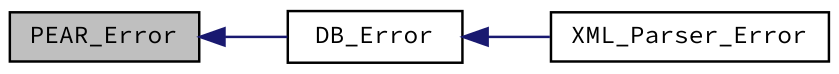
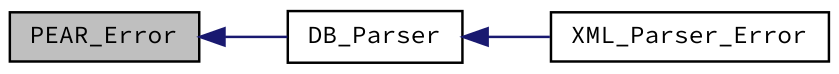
(375, 37) -> (375, 37)
